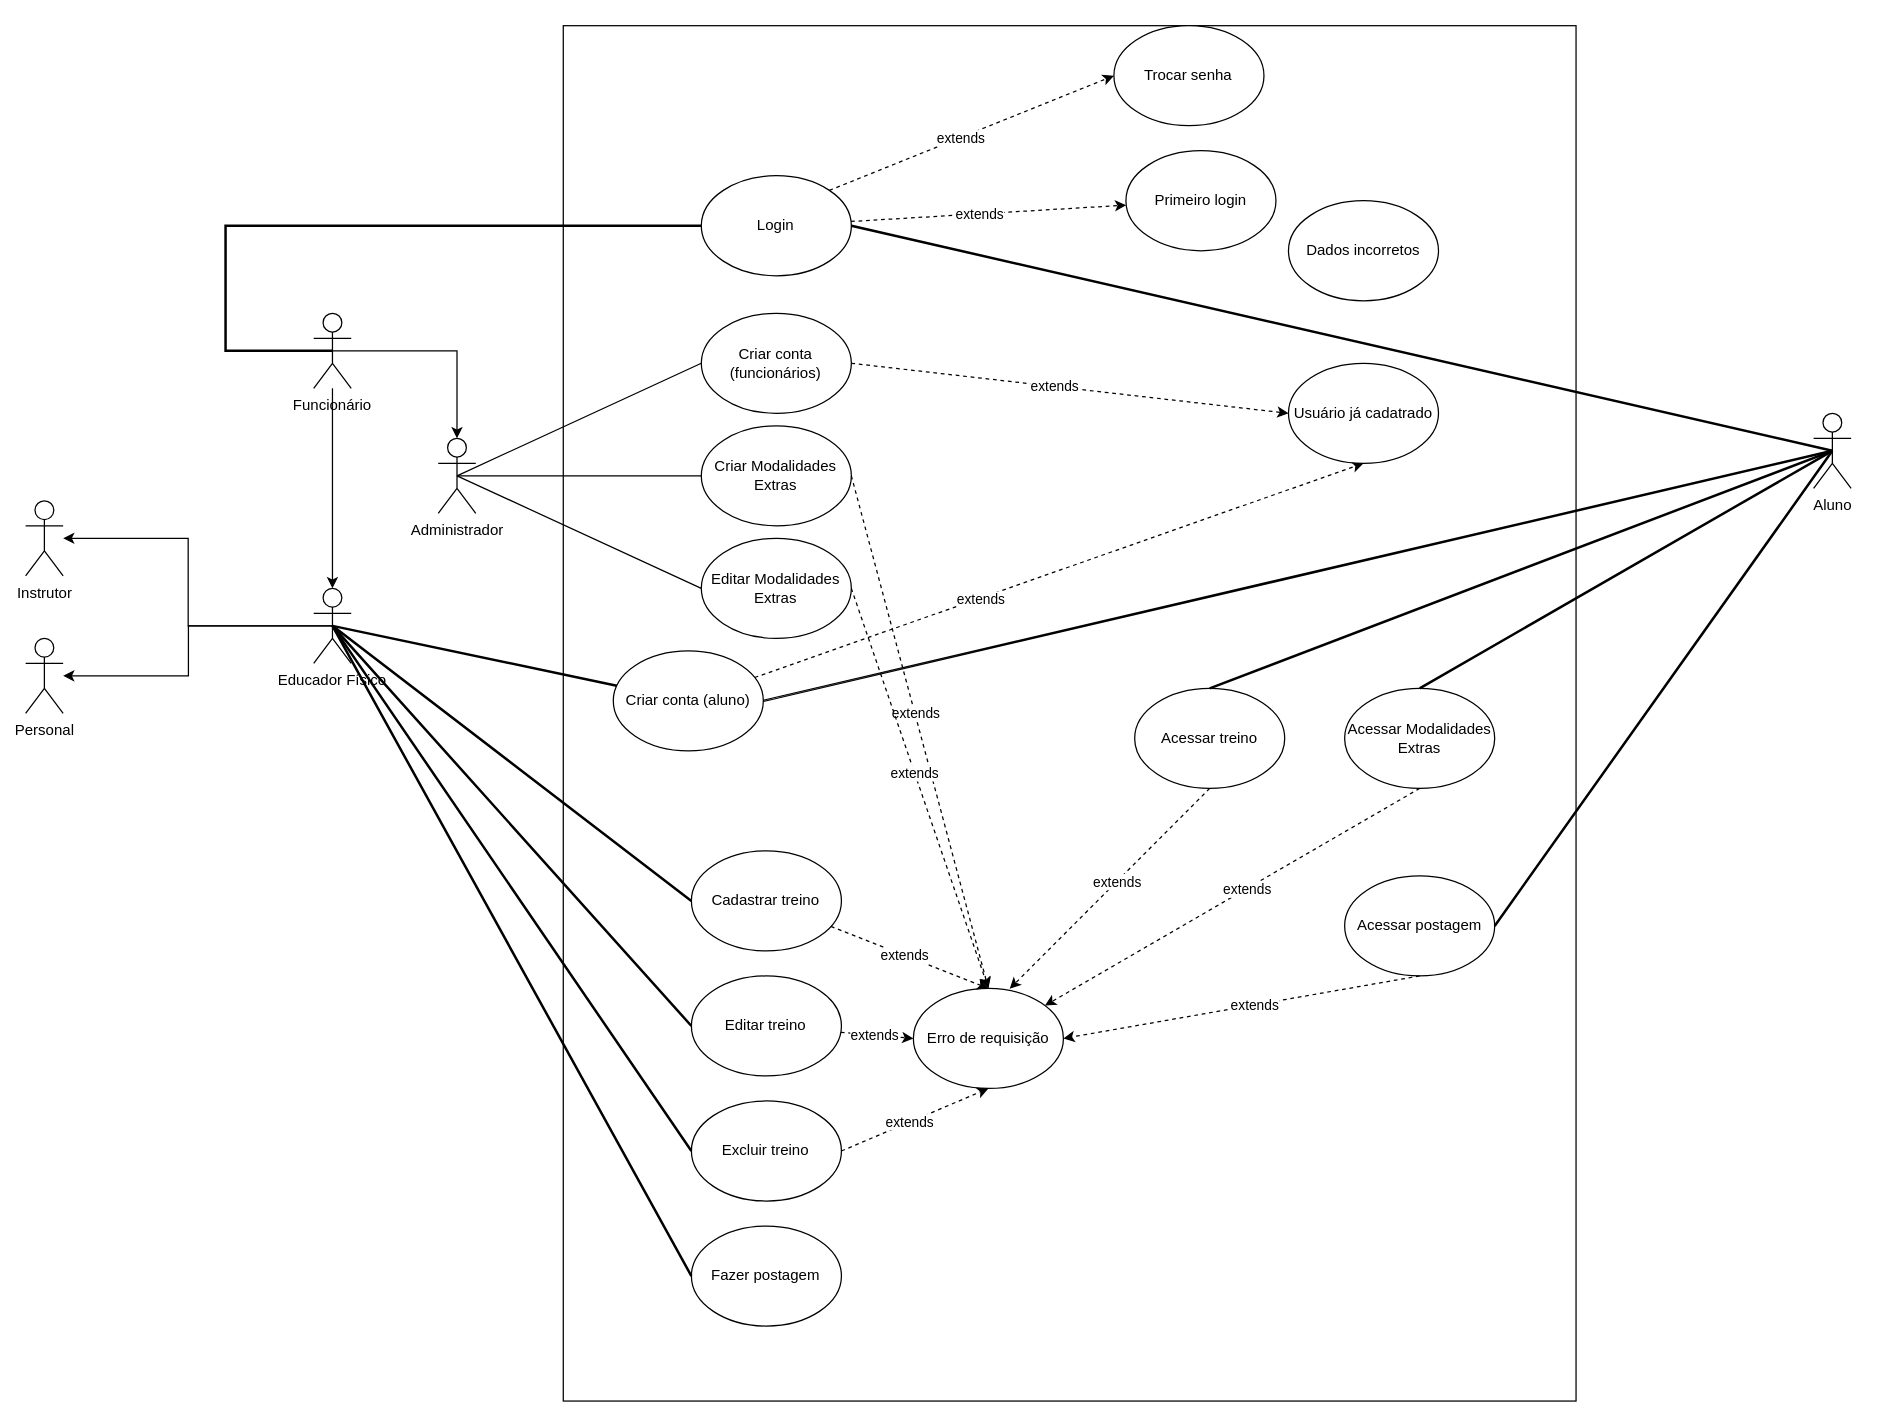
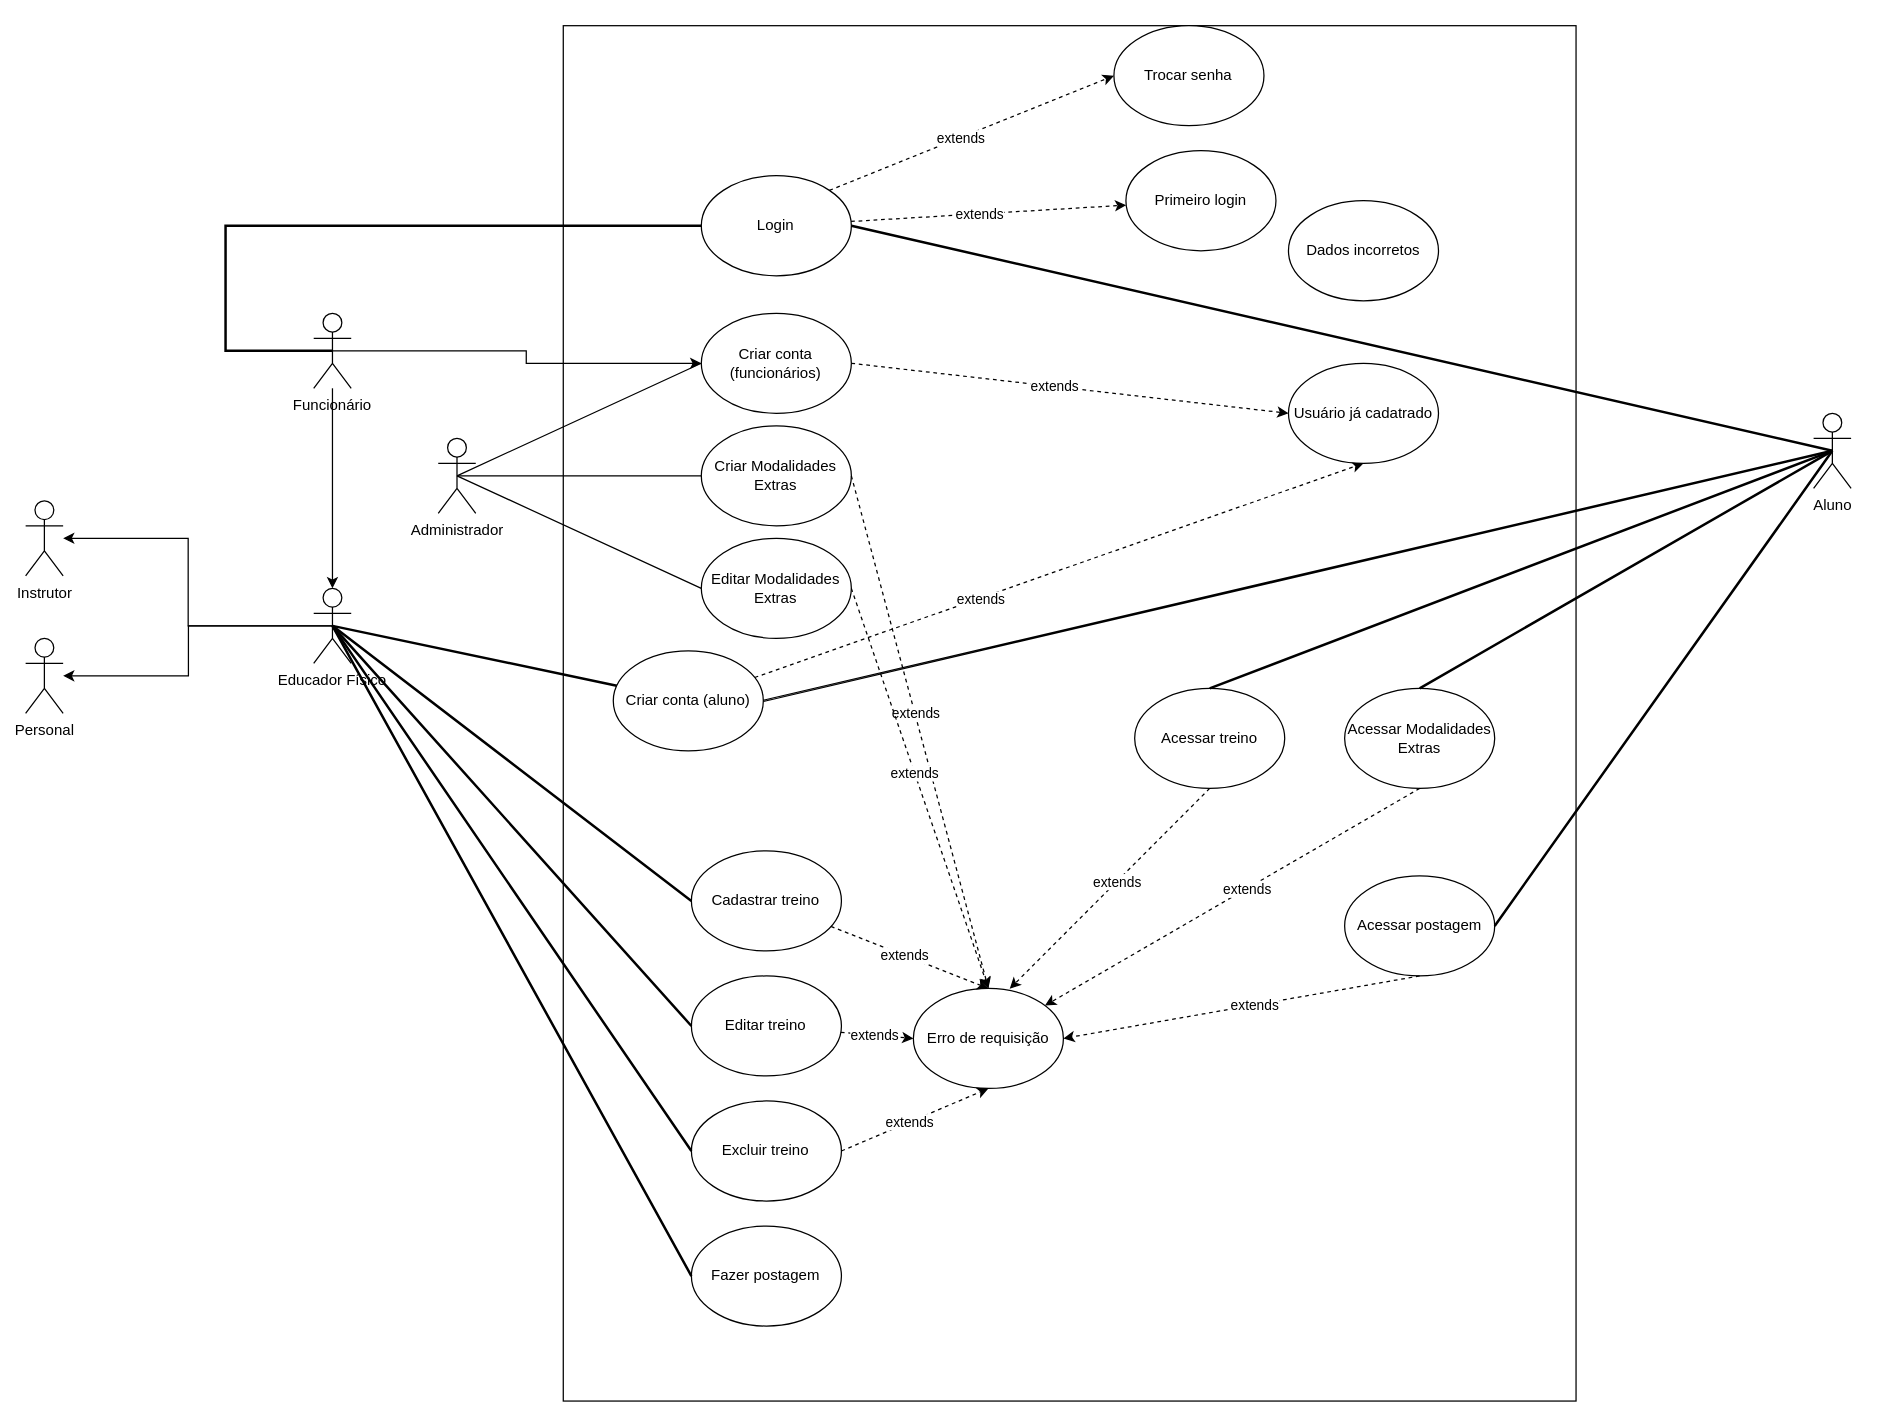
(457, 389) -> (567, 363)
